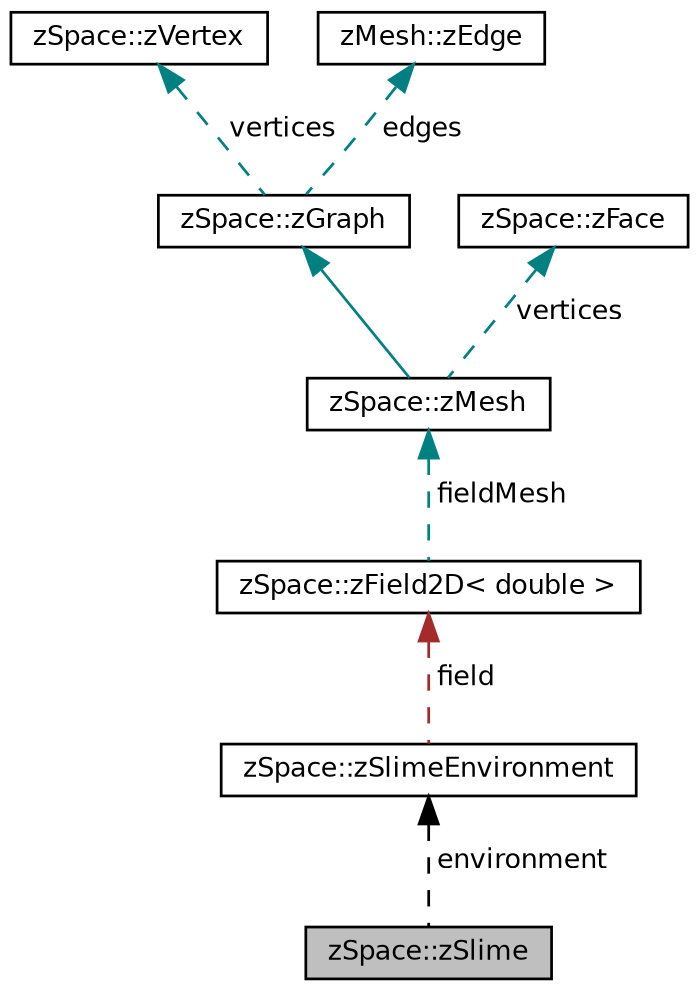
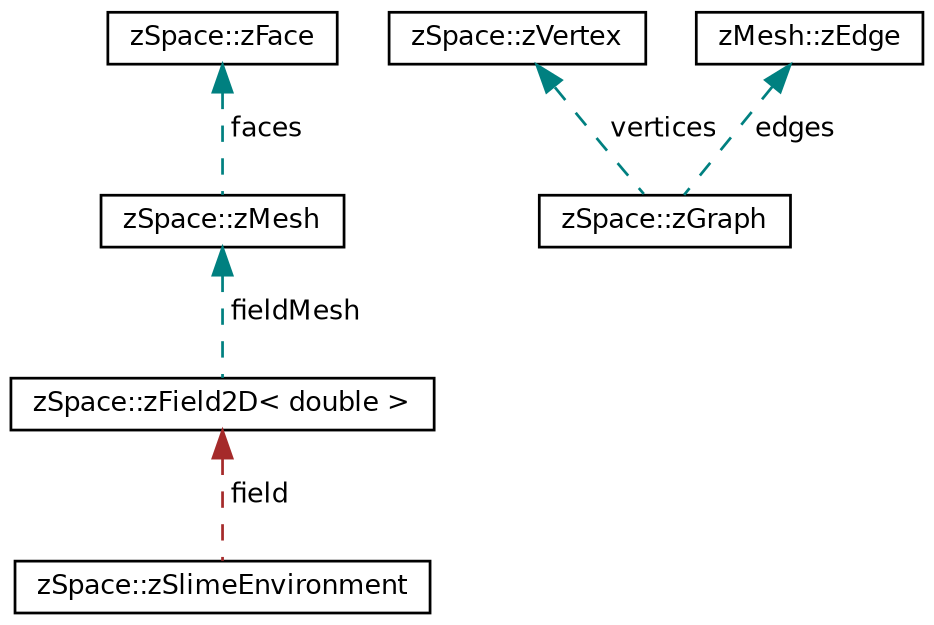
(567, 313) -> (263, 130)
(365, 324) -> none
(429, 953) -> none
